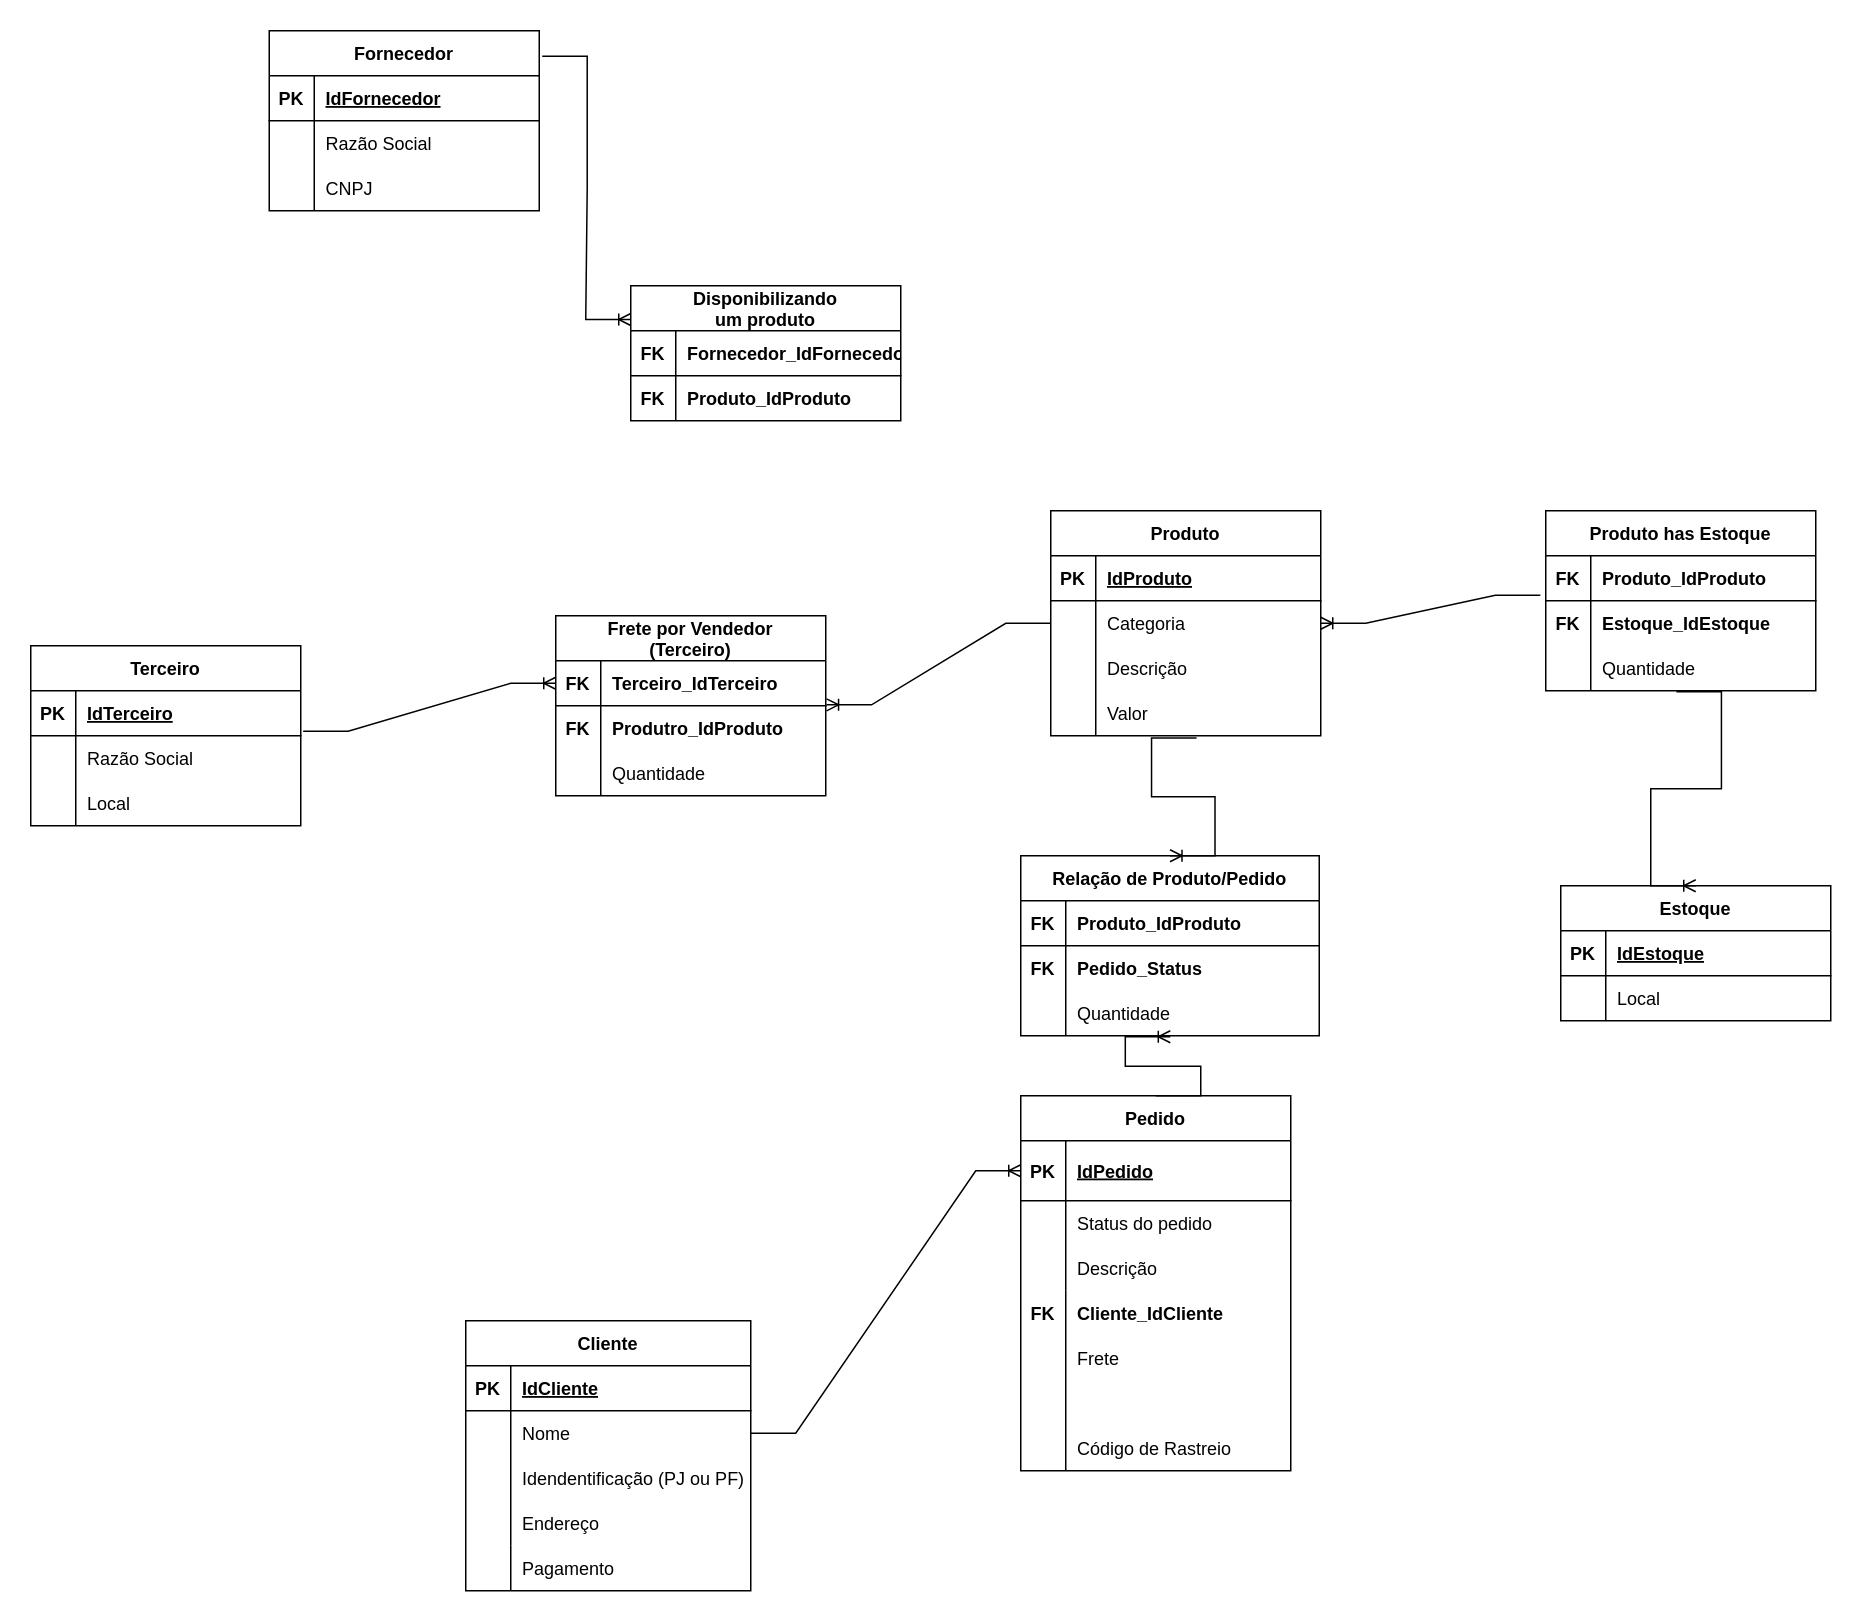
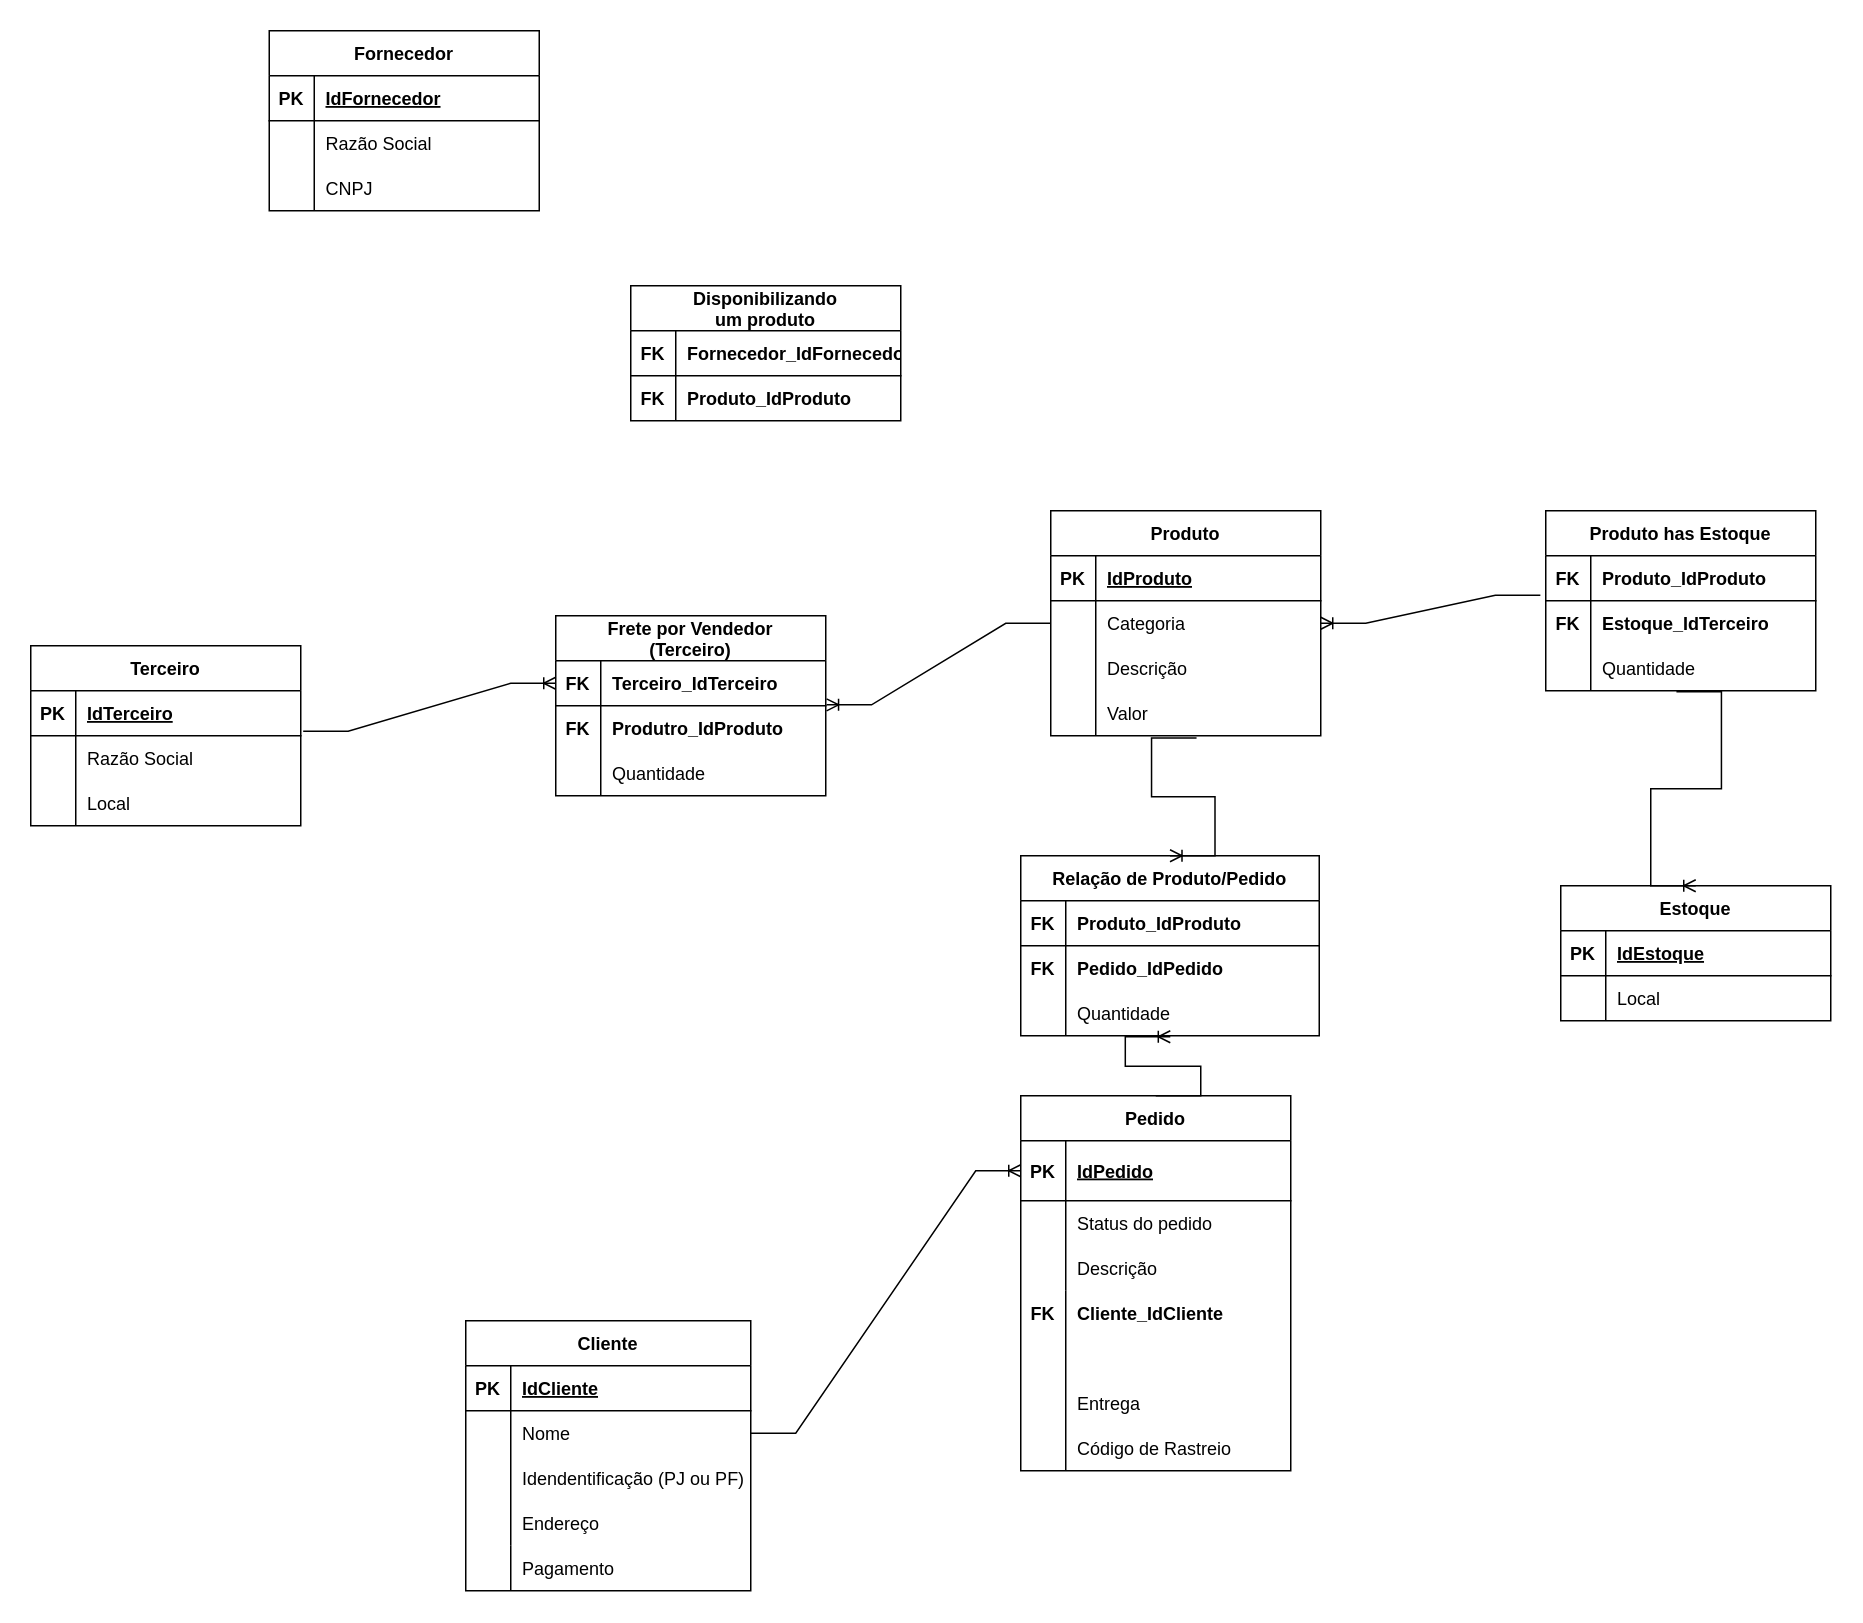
(587, 188) -> none
(1688, 624) -> (1690, 624)
(1140, 969) -> (1148, 969)
(1178, 1358) -> none
none -> (1178, 1403)
